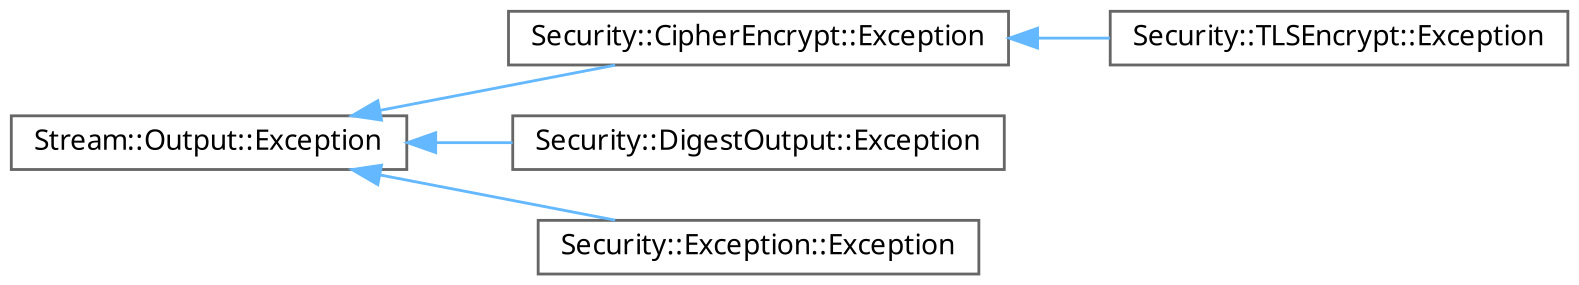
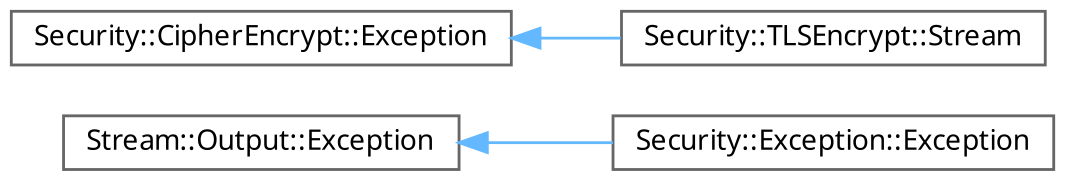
(1339, 38) -> (833, 38)
(498, 88) -> none
(759, 143) -> none
